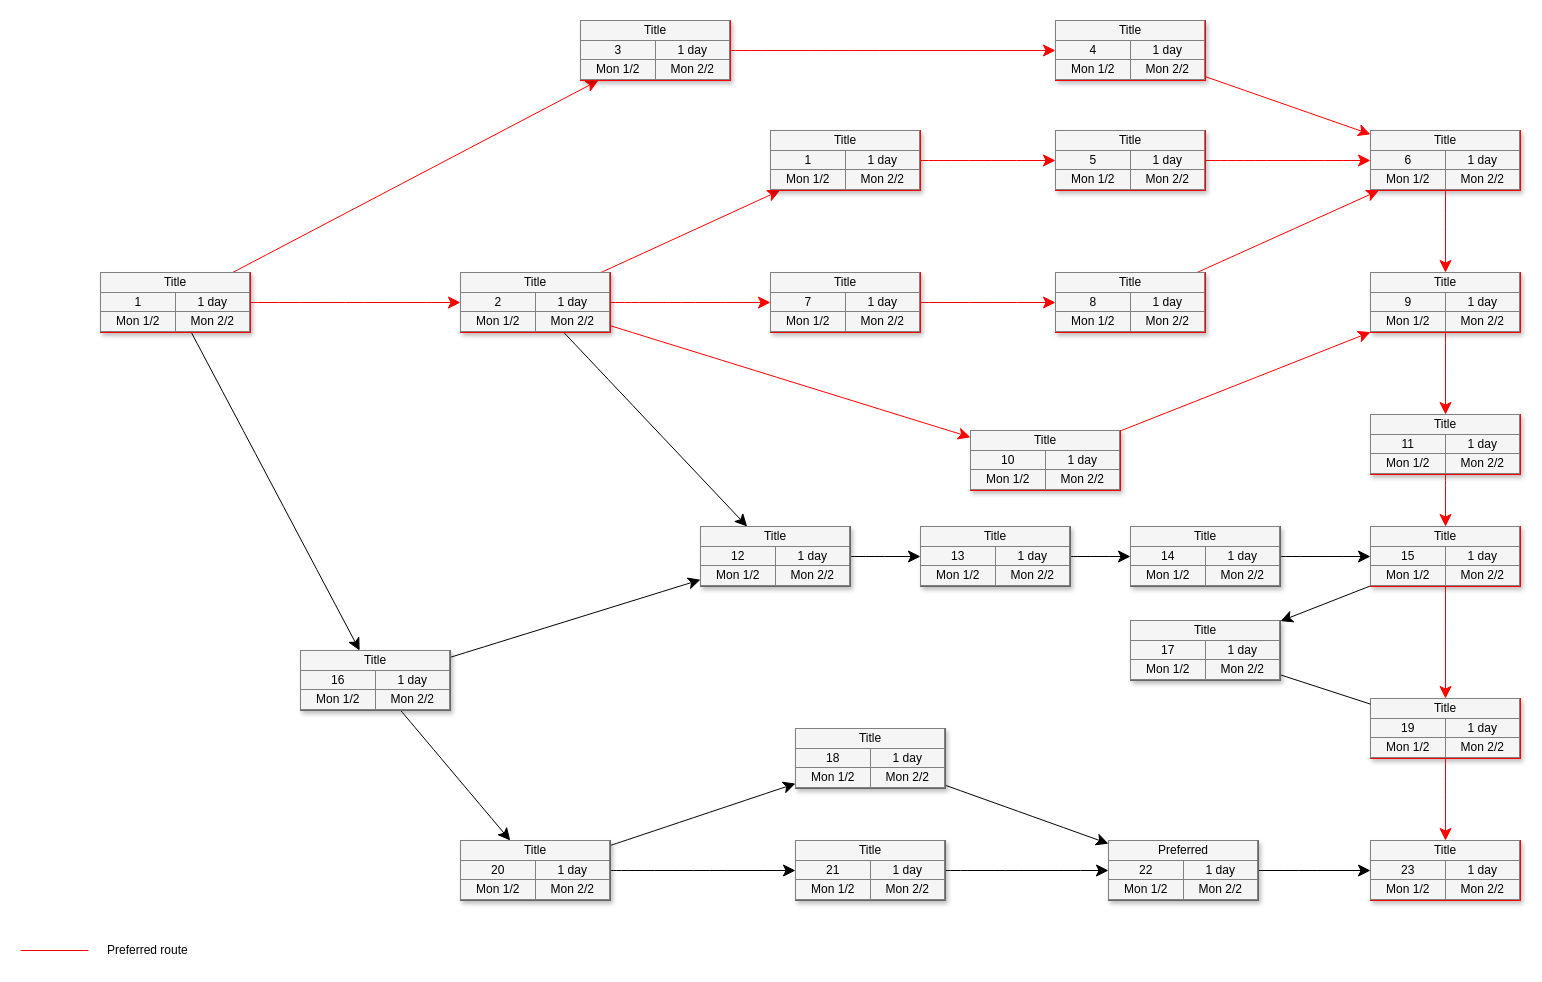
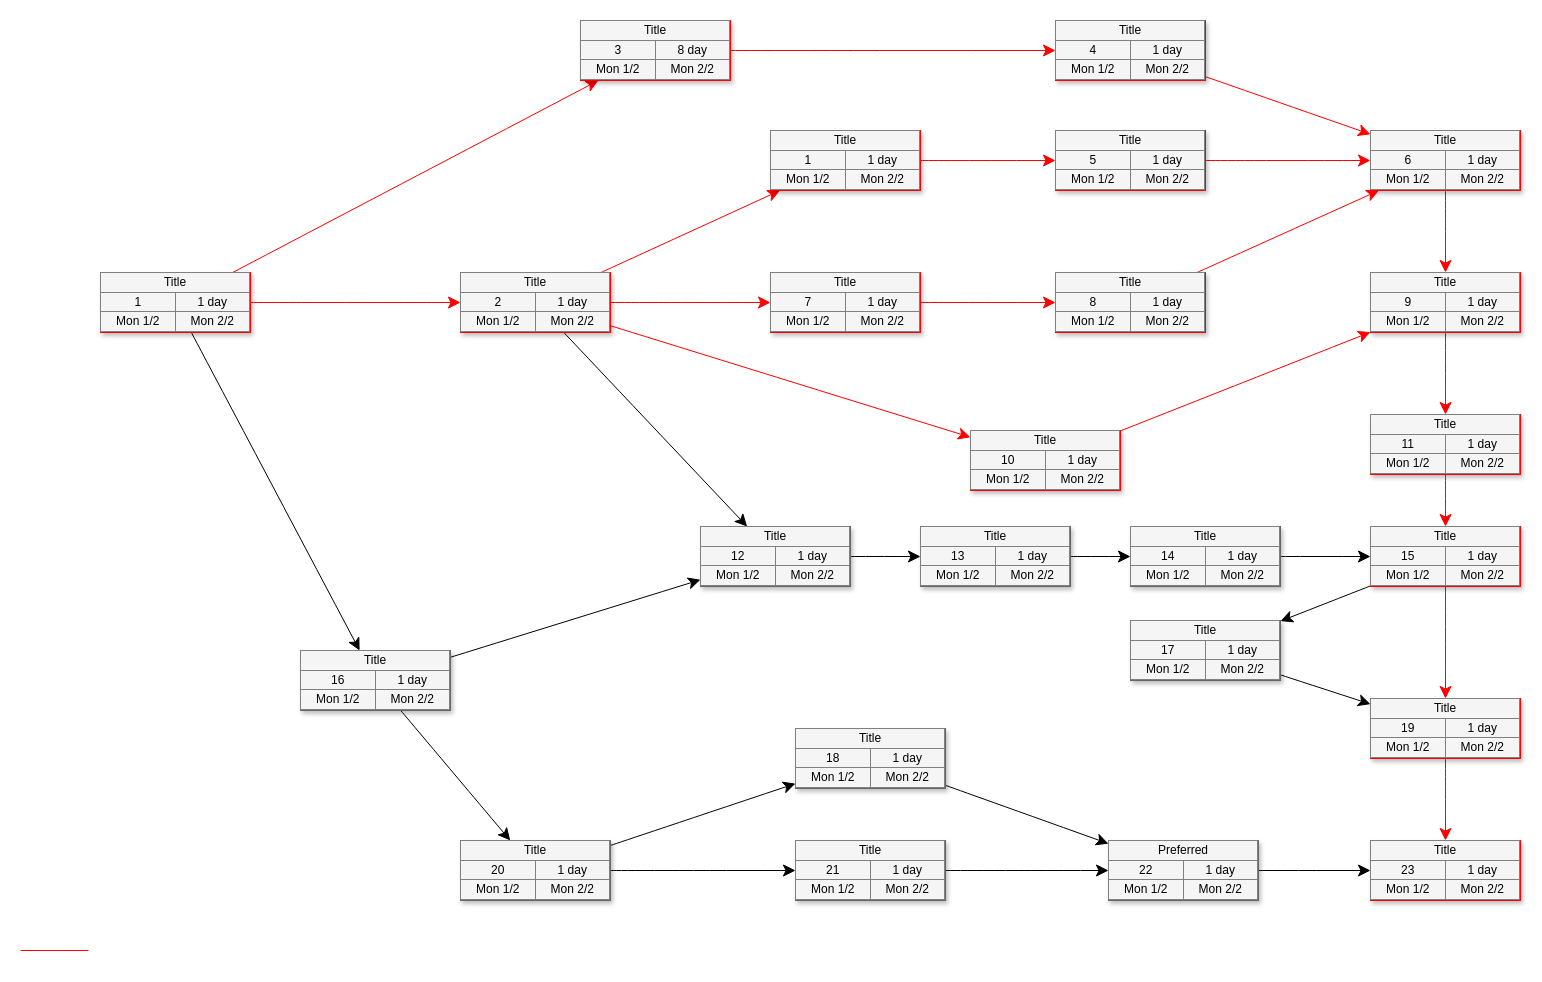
(656, 42) -> (656, 42)
(1364, 702) -> (1360, 701)
(177, 951) -> none
